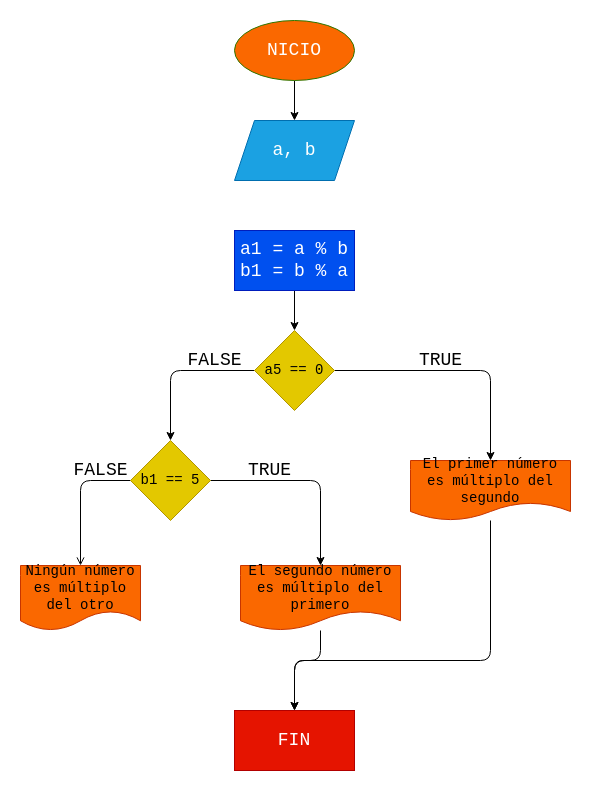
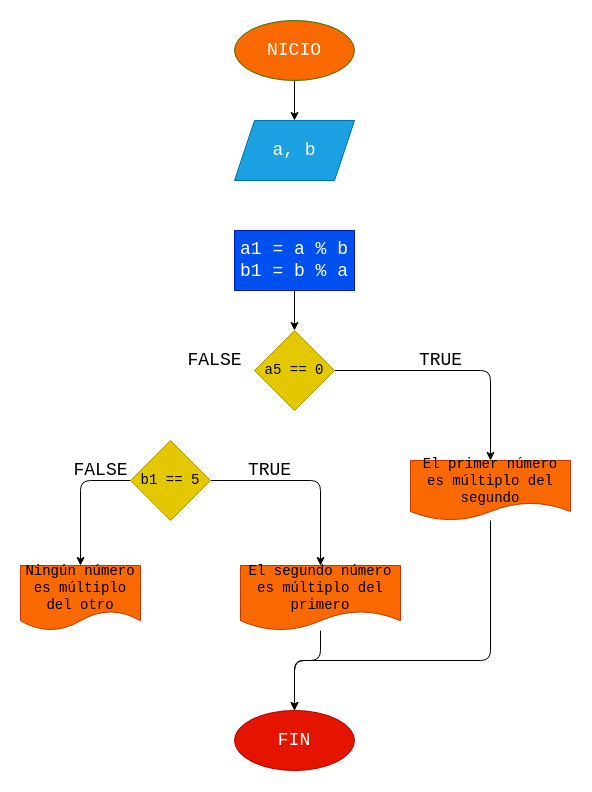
(187, 371) -> none
(81, 559) -> (81, 557)
(295, 741) -> (295, 741)
